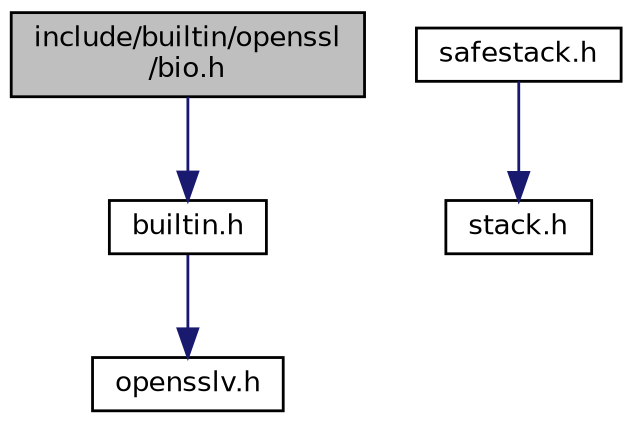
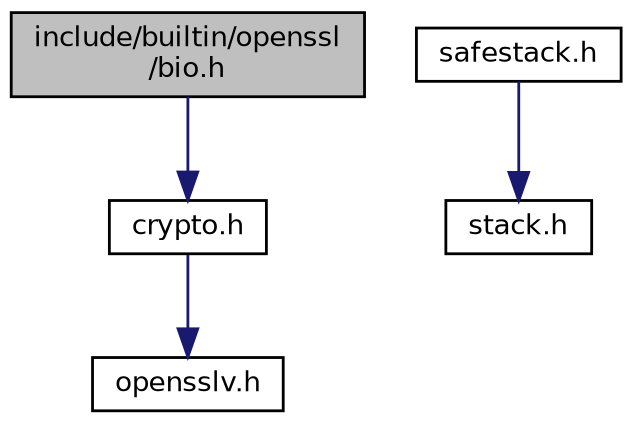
(188, 227) -> (188, 227)
